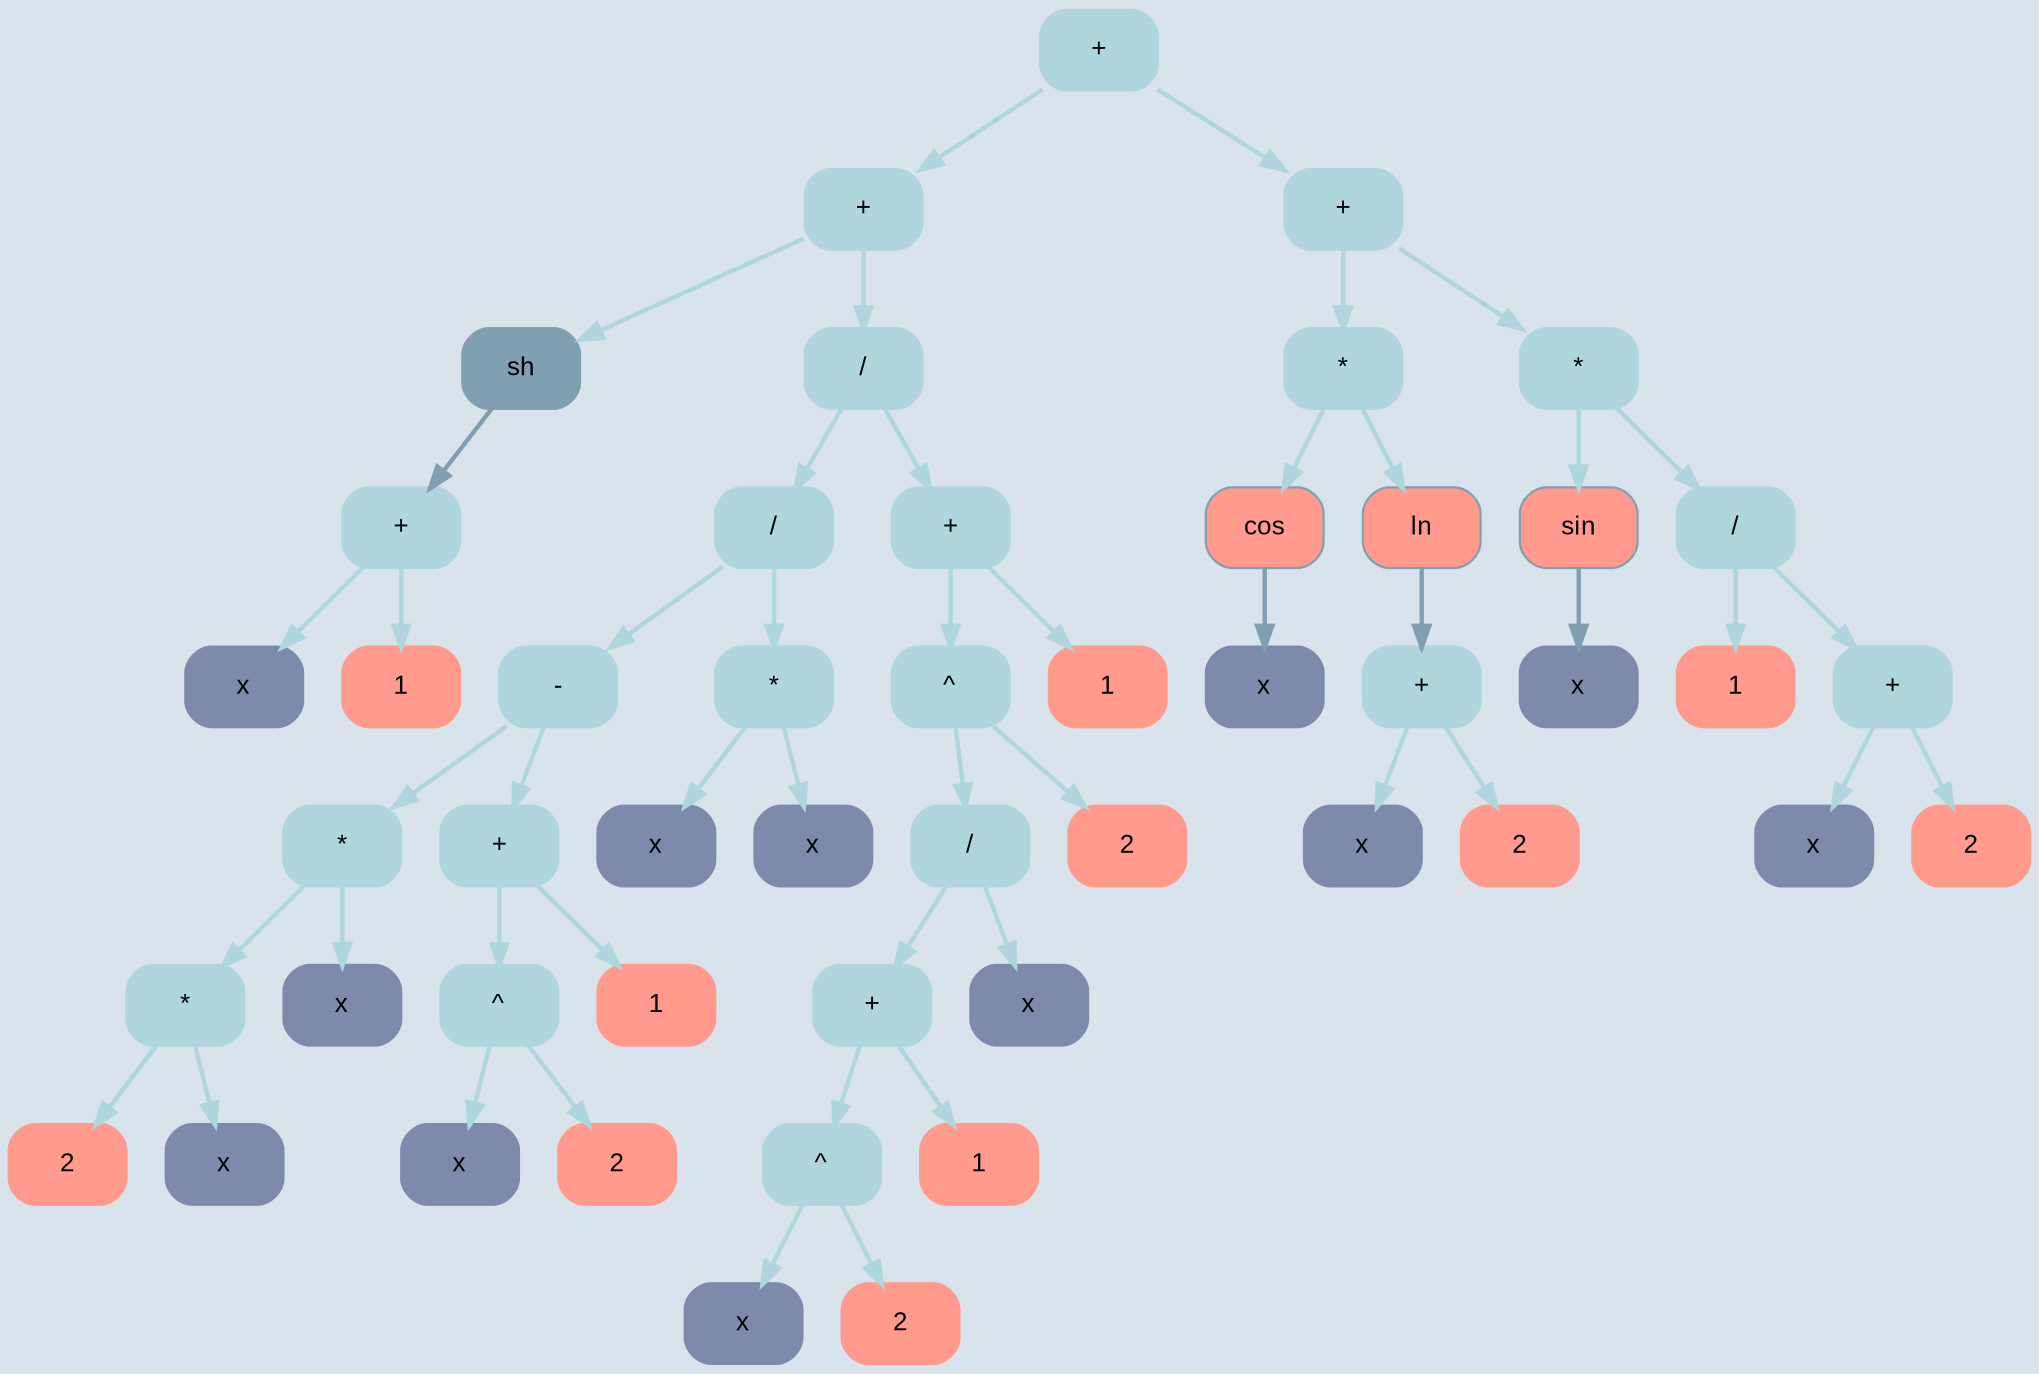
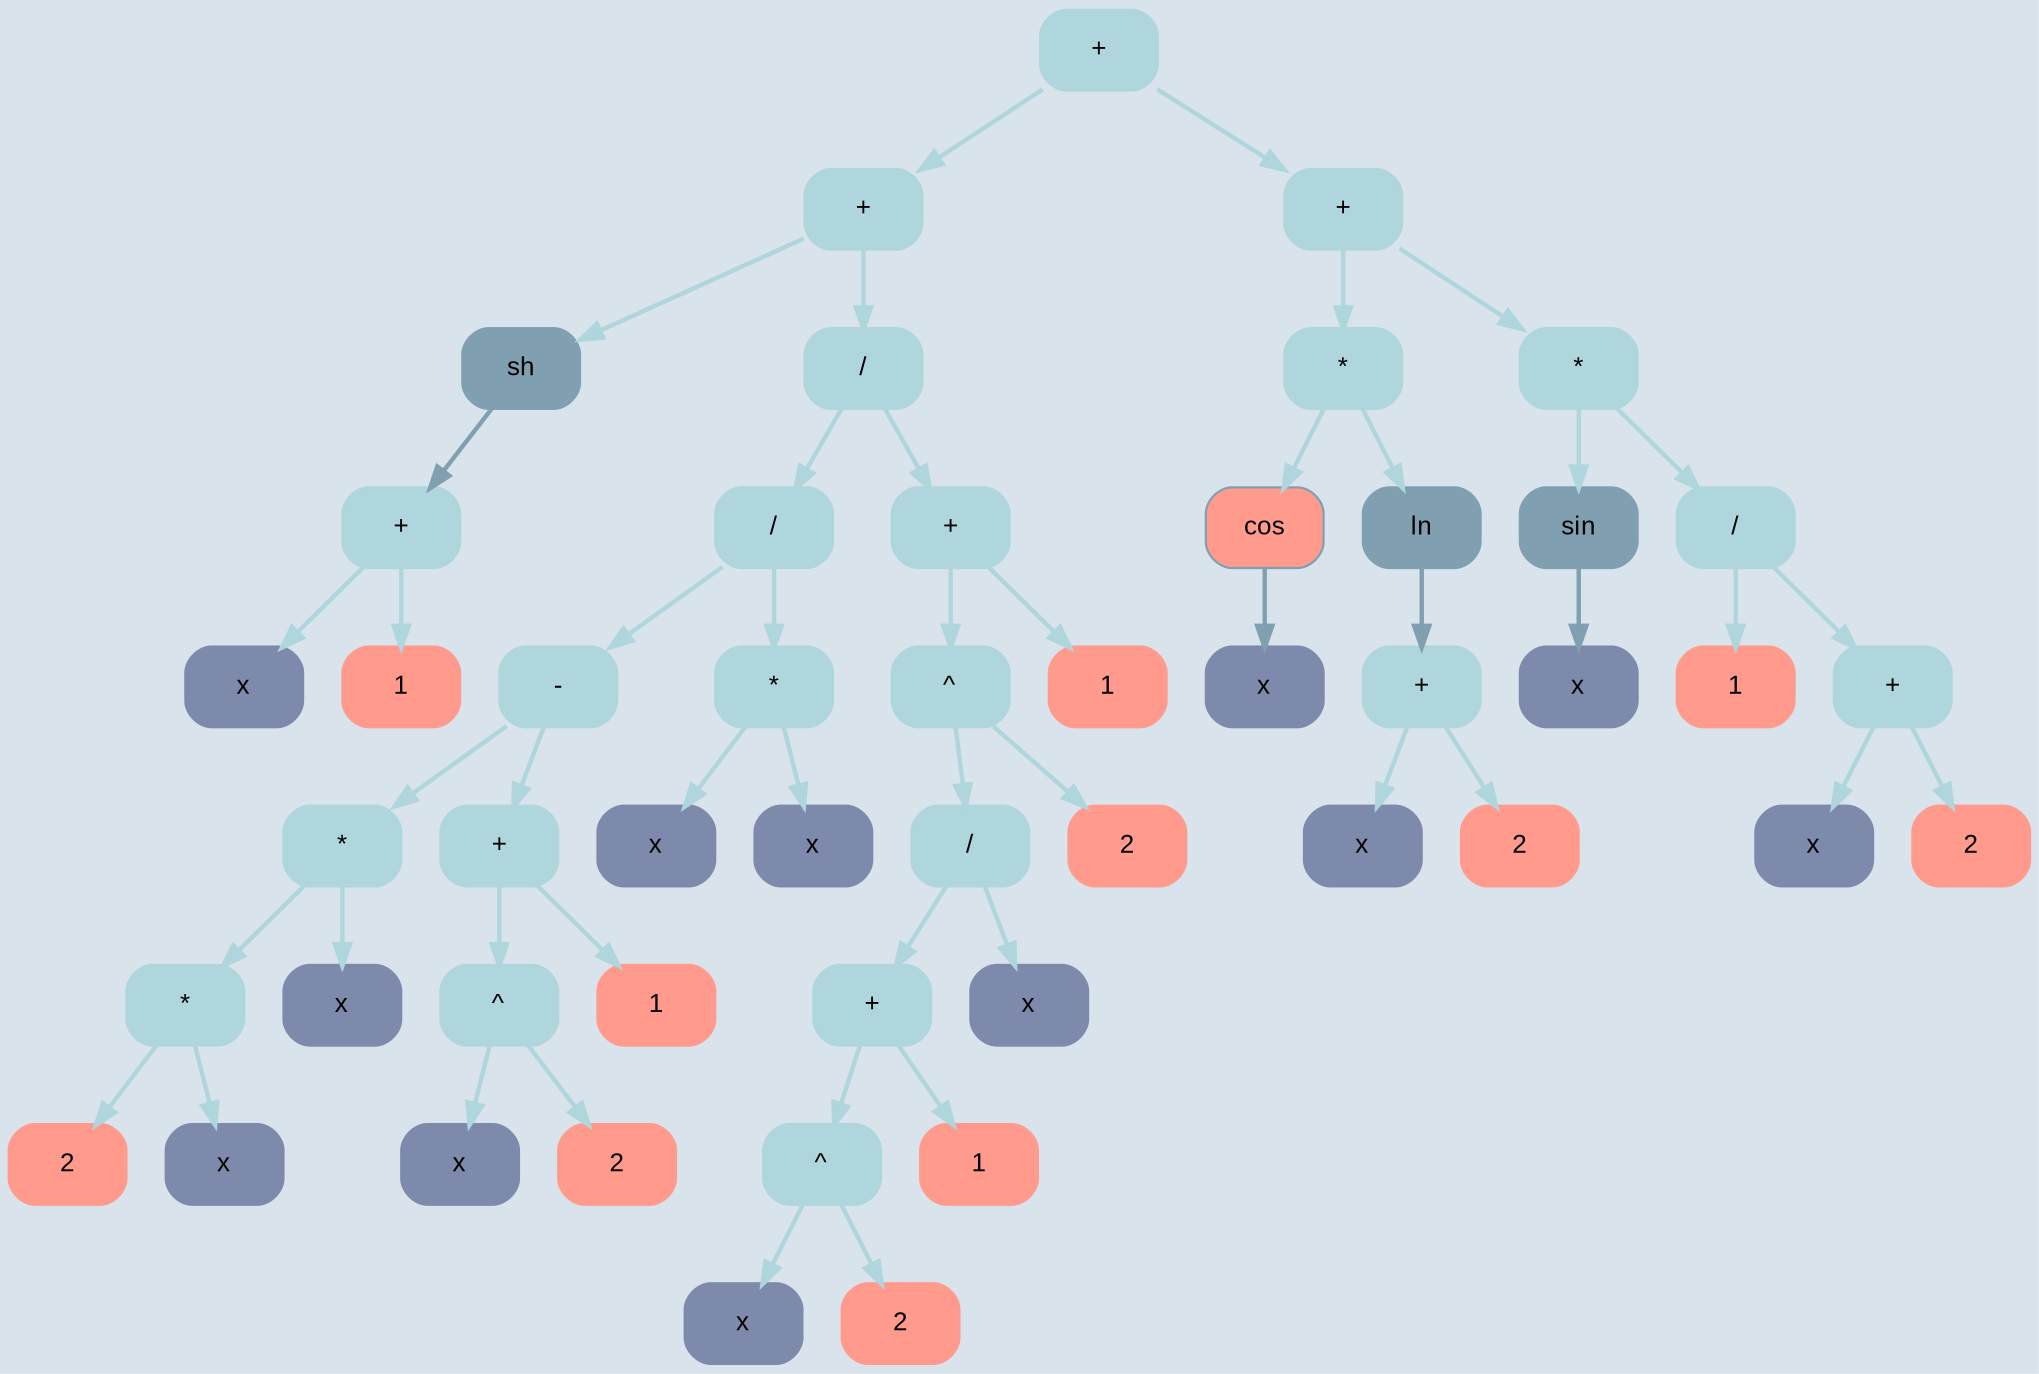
(1422, 528) -> (1422, 528)
(1579, 528) -> (1579, 528)
